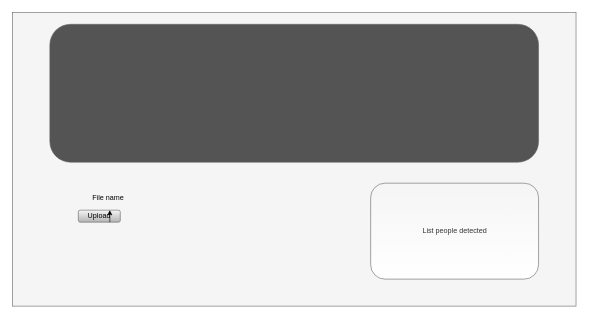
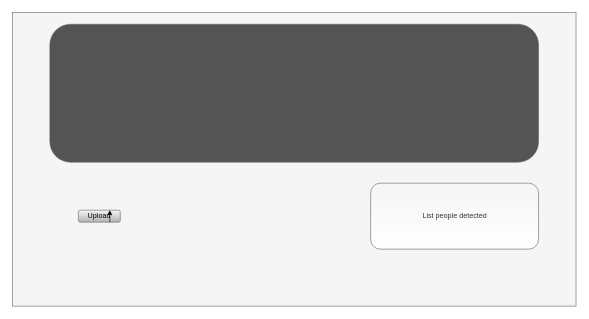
(108, 198) -> none
(455, 231) -> (455, 216)
